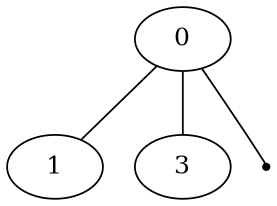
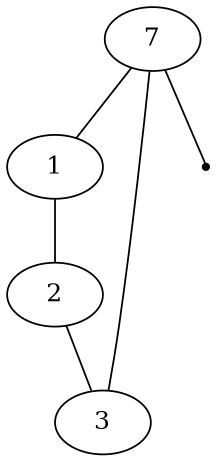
(183, 39) -> (153, 39)
none -> (55, 295)
